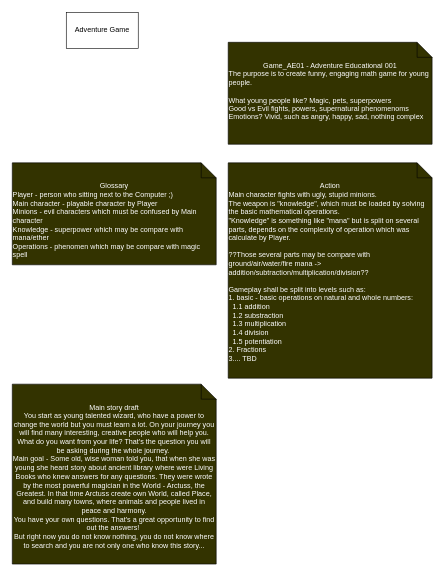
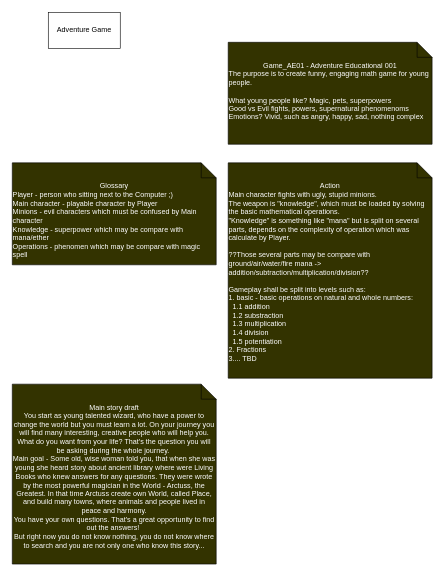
(102, 30) -> (84, 30)
